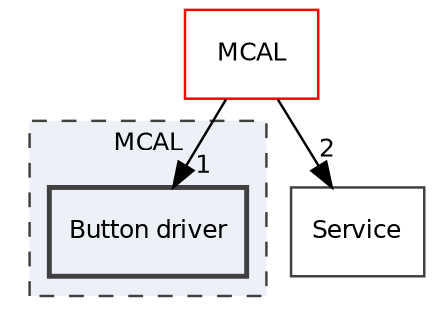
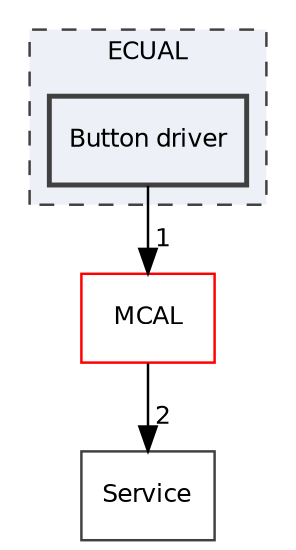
(204, 136) -> (148, 220)
(148, 144) -> (148, 53)
